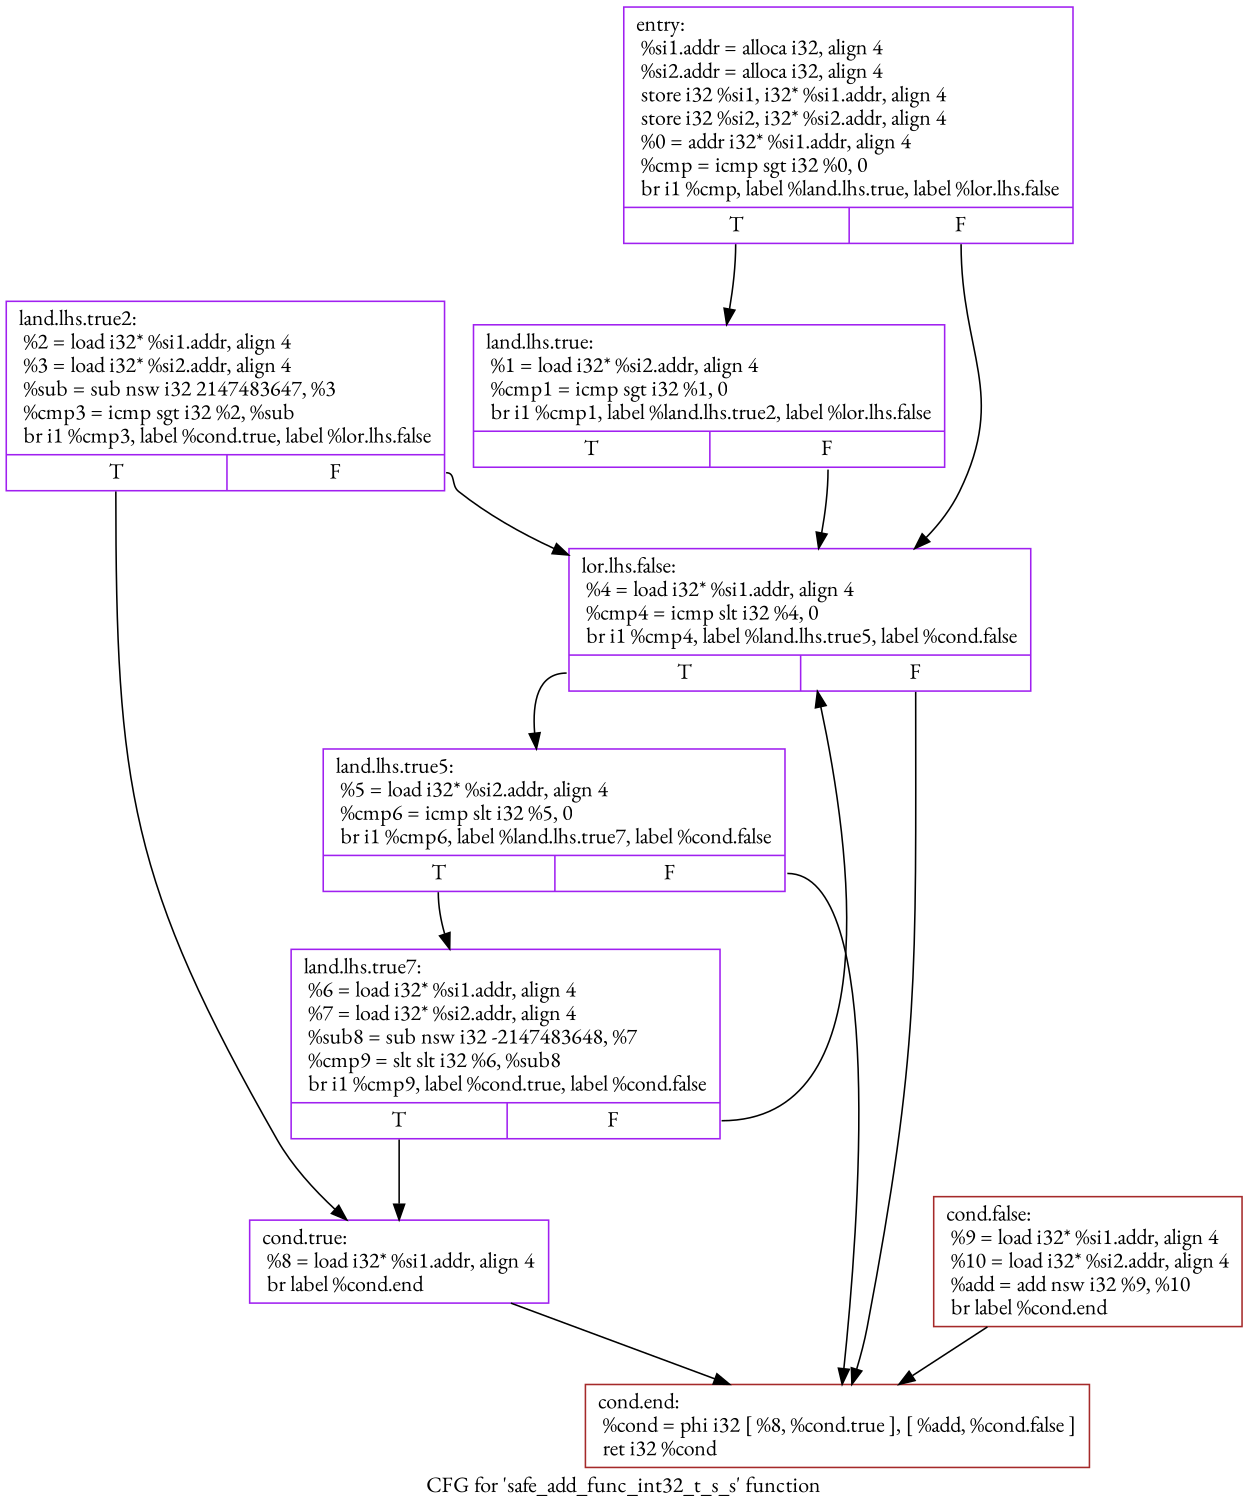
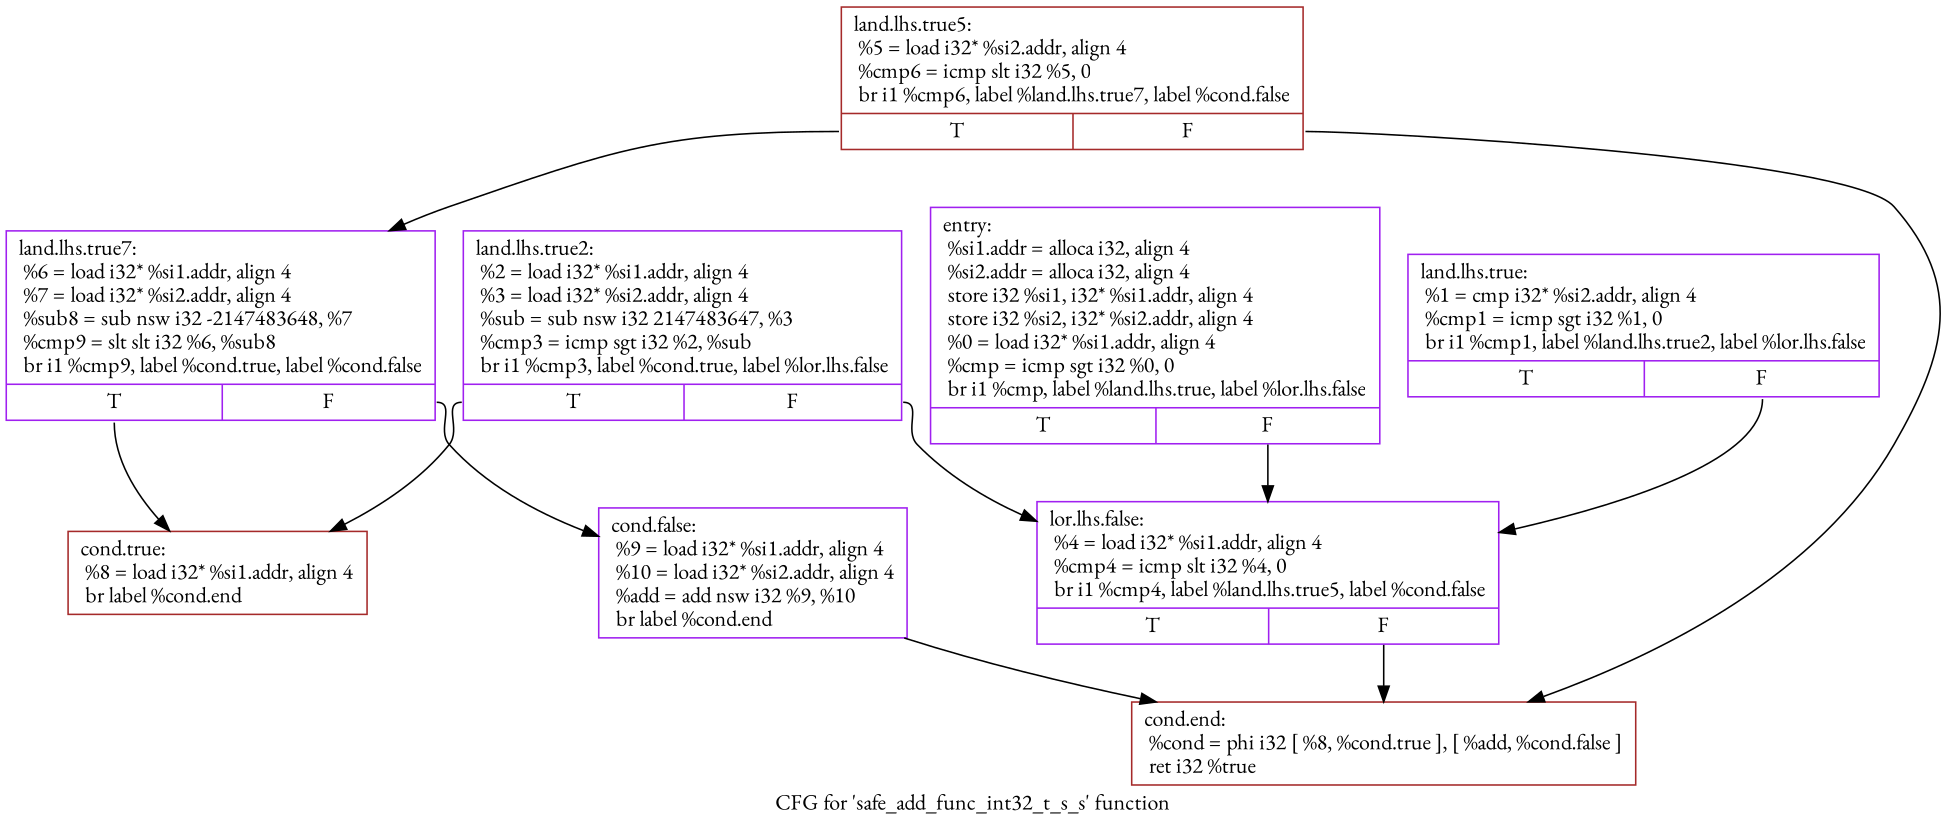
(774, 142) -> (1080, 342)
(734, 277) -> none
(623, 365) -> (1559, 295)
(538, 695) -> none
(554, 820) -> (1072, 78)
(846, 921) -> (491, 482)
(399, 1262) -> (218, 573)
(1088, 1262) -> (753, 573)
(613, 1341) -> none
(657, 1449) -> (1201, 766)
